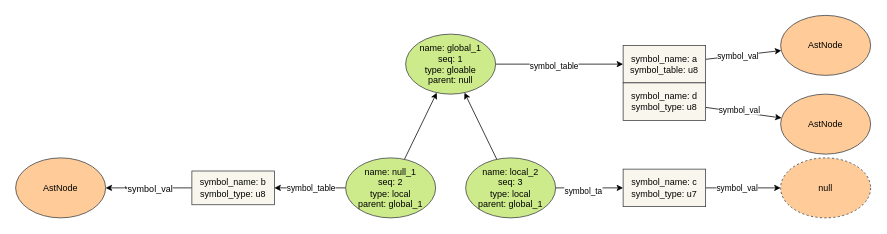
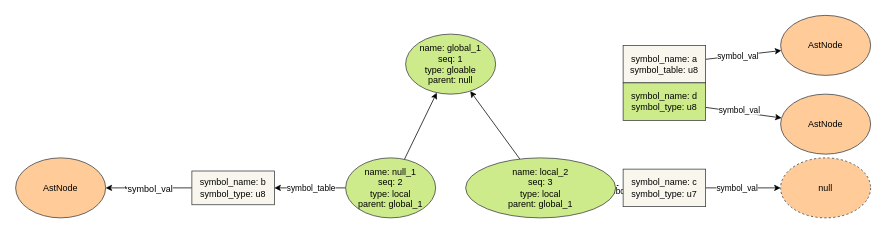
(553, 64) -> none
(664, 102) -> (664, 102)
(510, 188) -> (540, 188)
